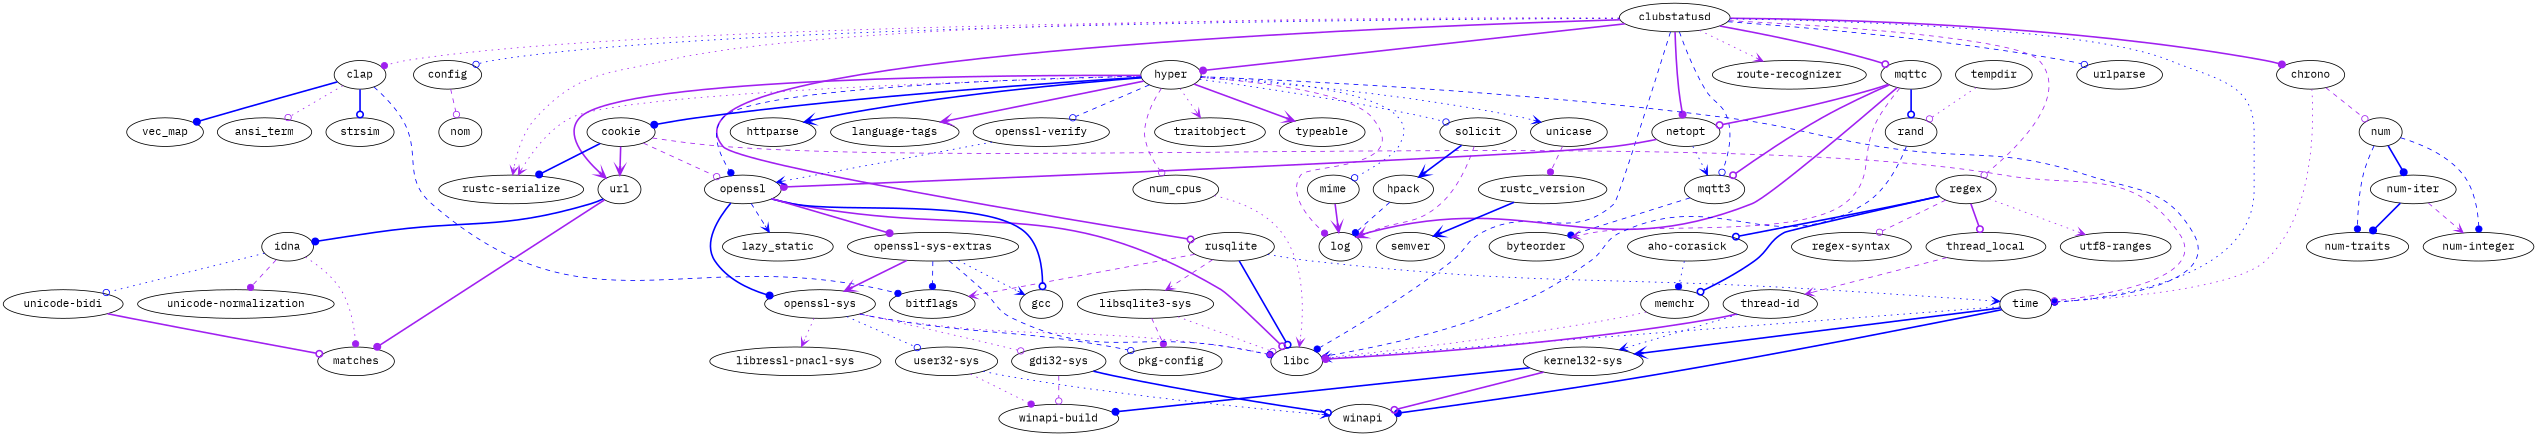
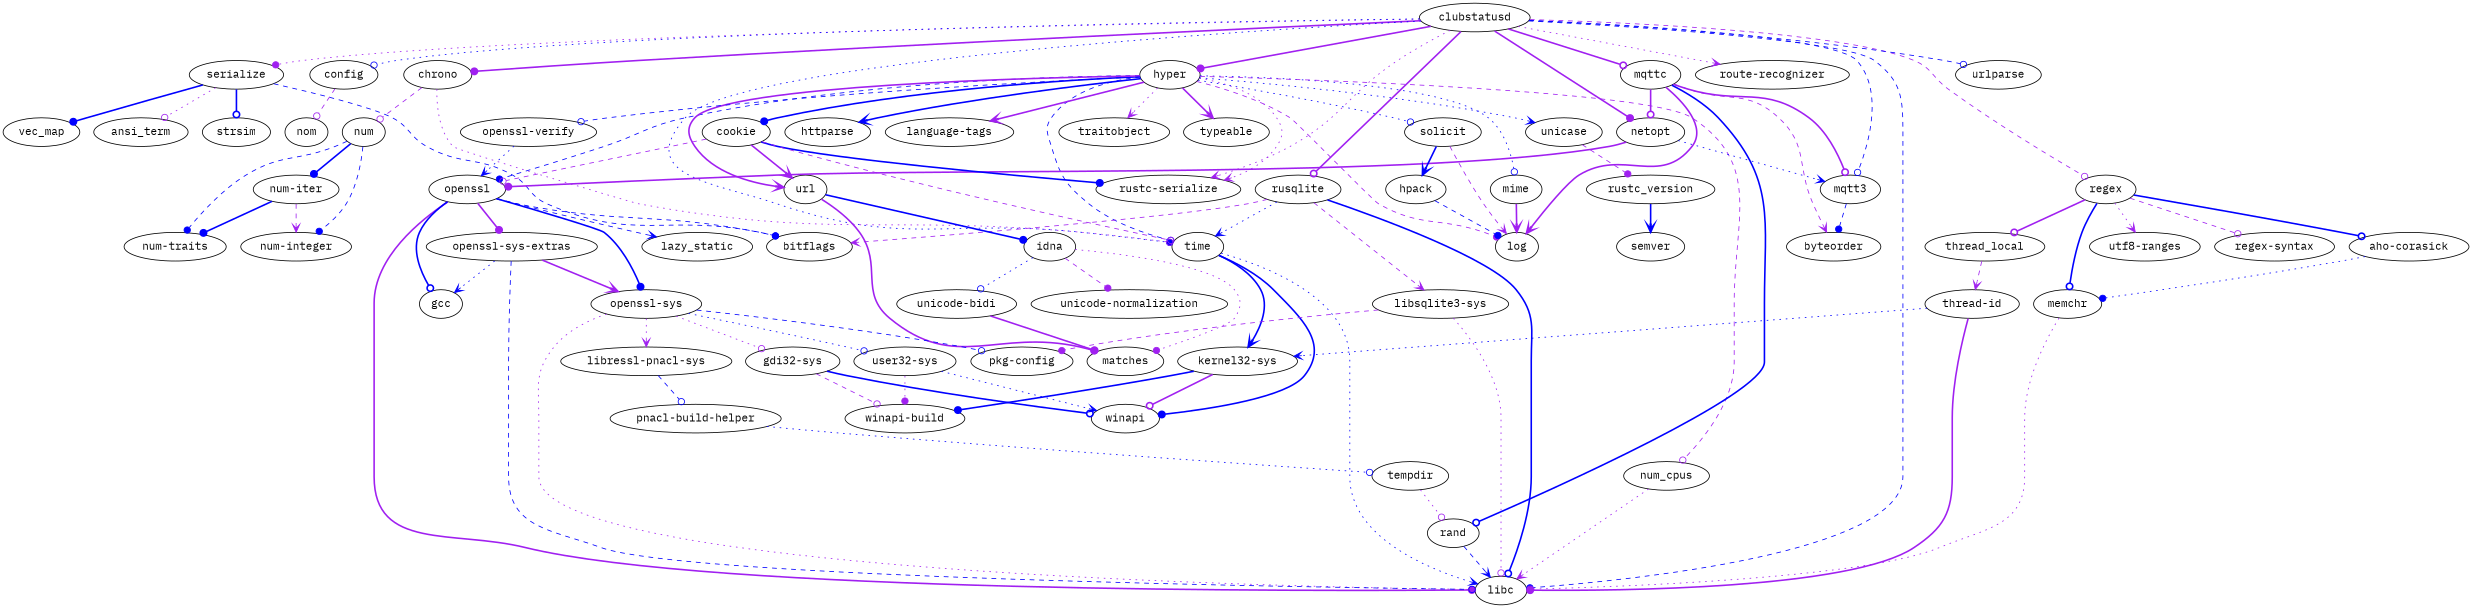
(360, 75) -> (236, 75)
(933, 272) -> (634, 218)
none -> (696, 419)
